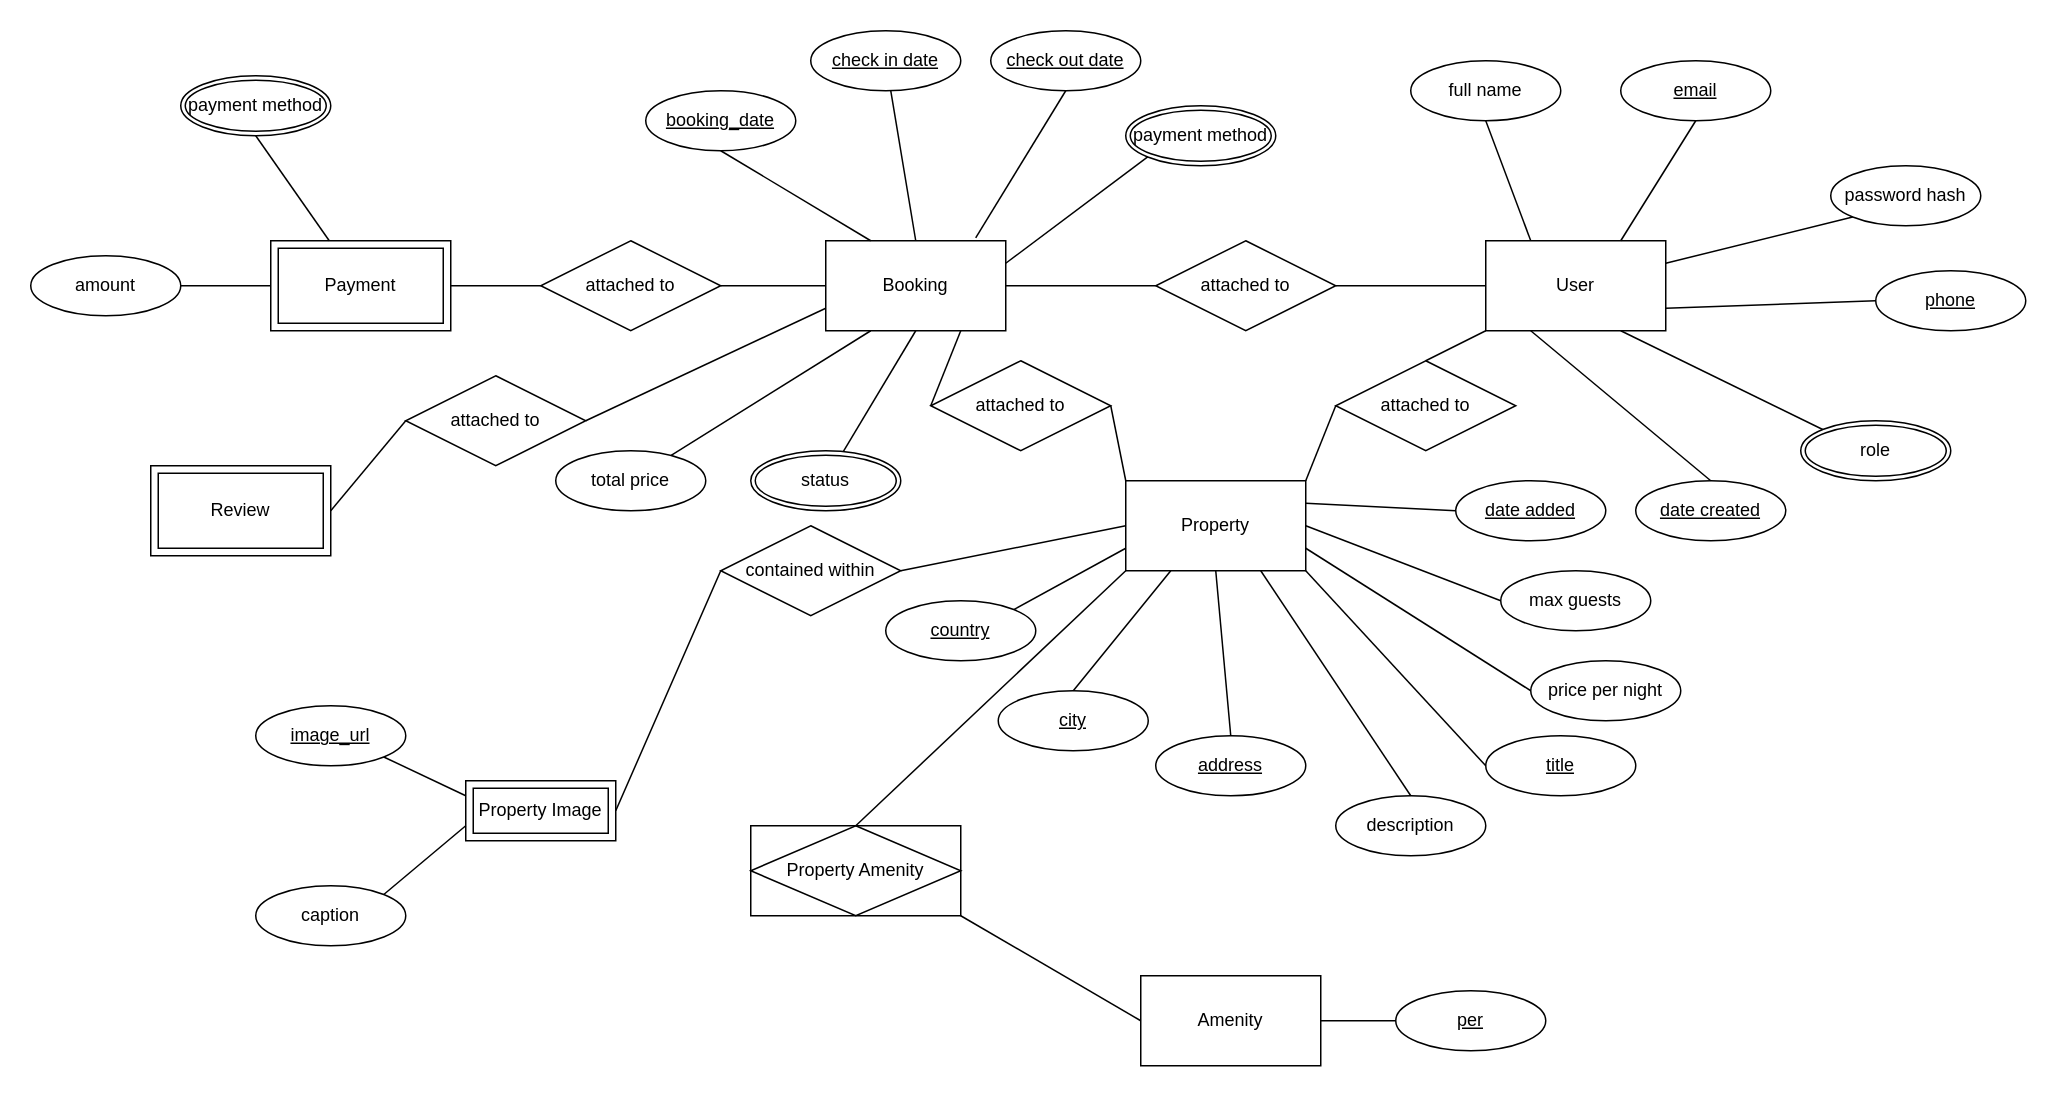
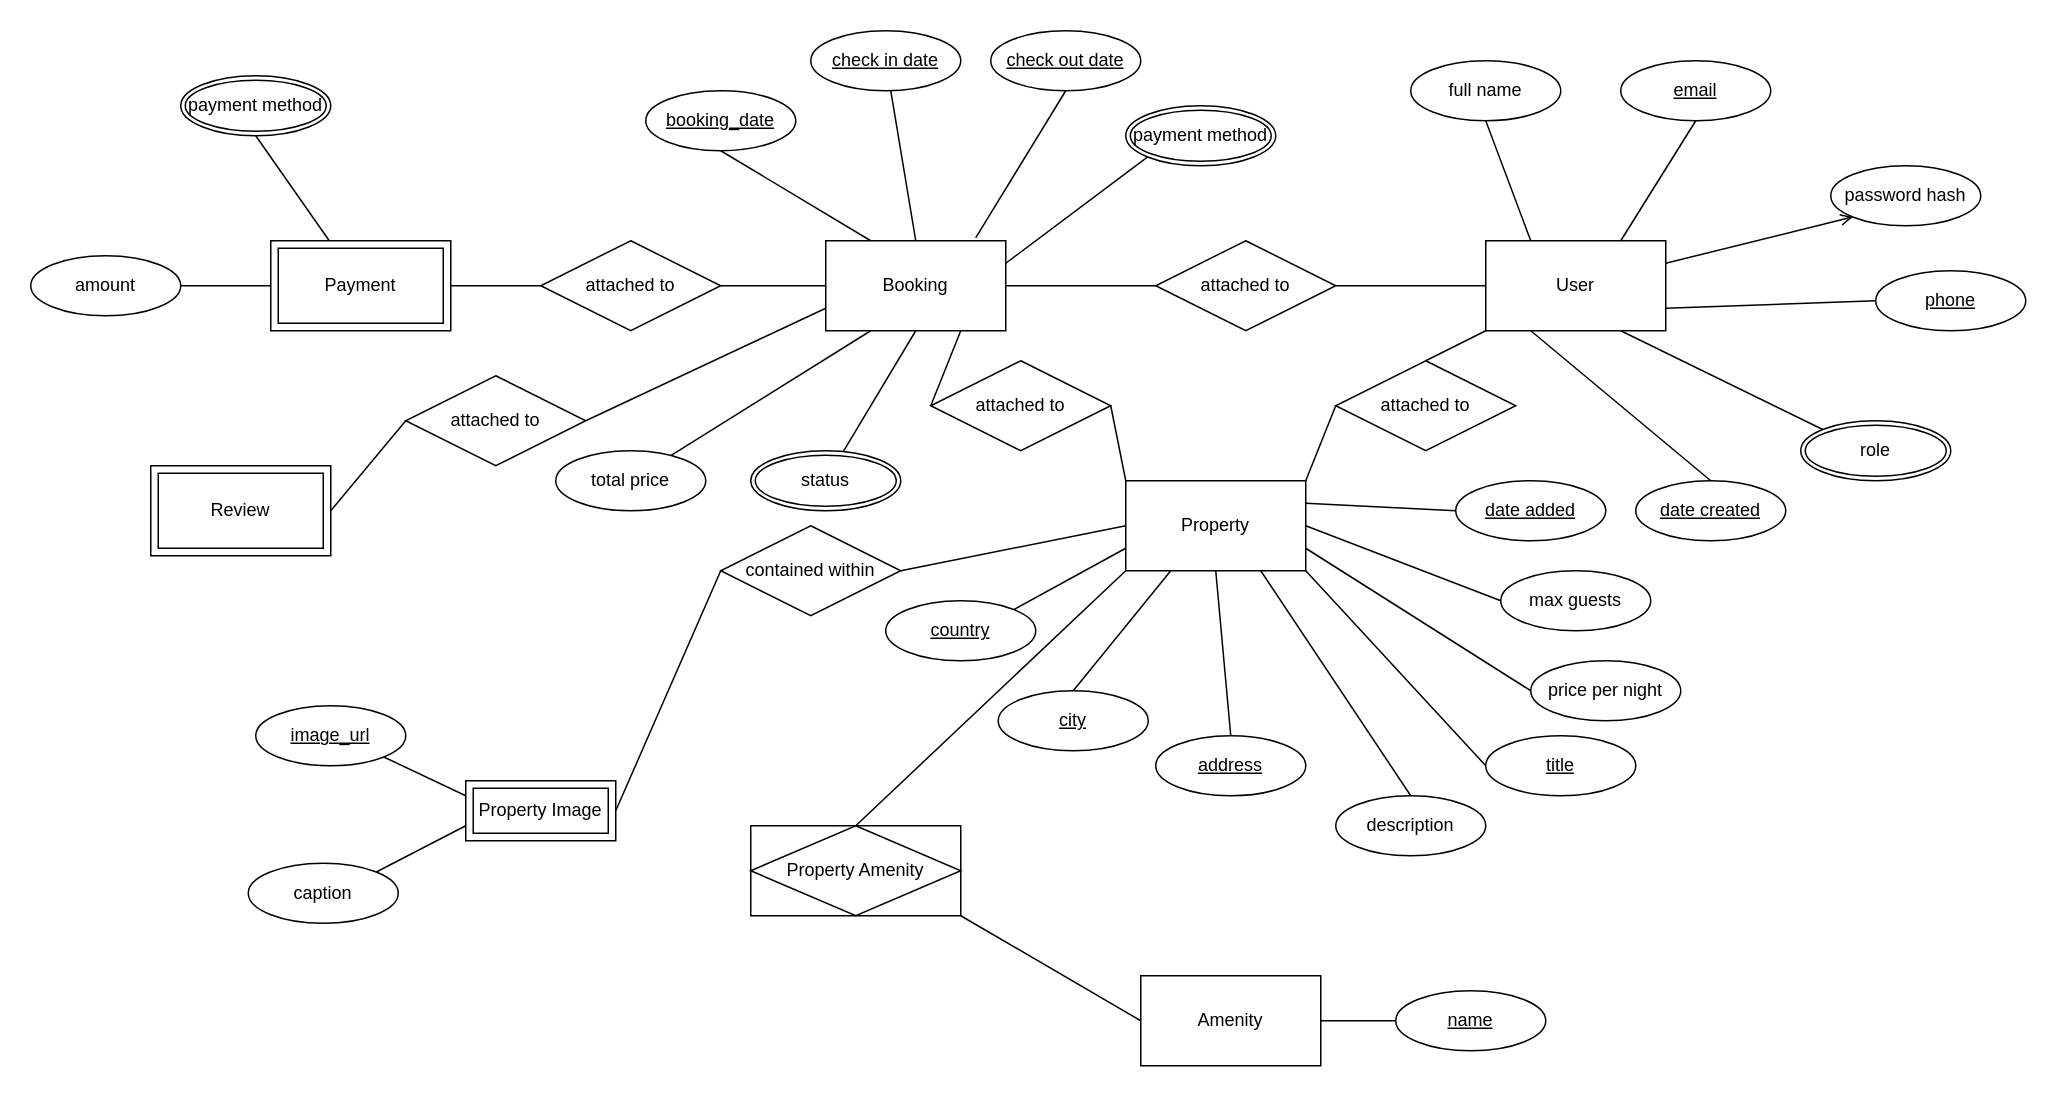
(1846, 219) -> (1846, 219)
(331, 916) -> (323, 893)
(1471, 1021) -> (1471, 1021)
